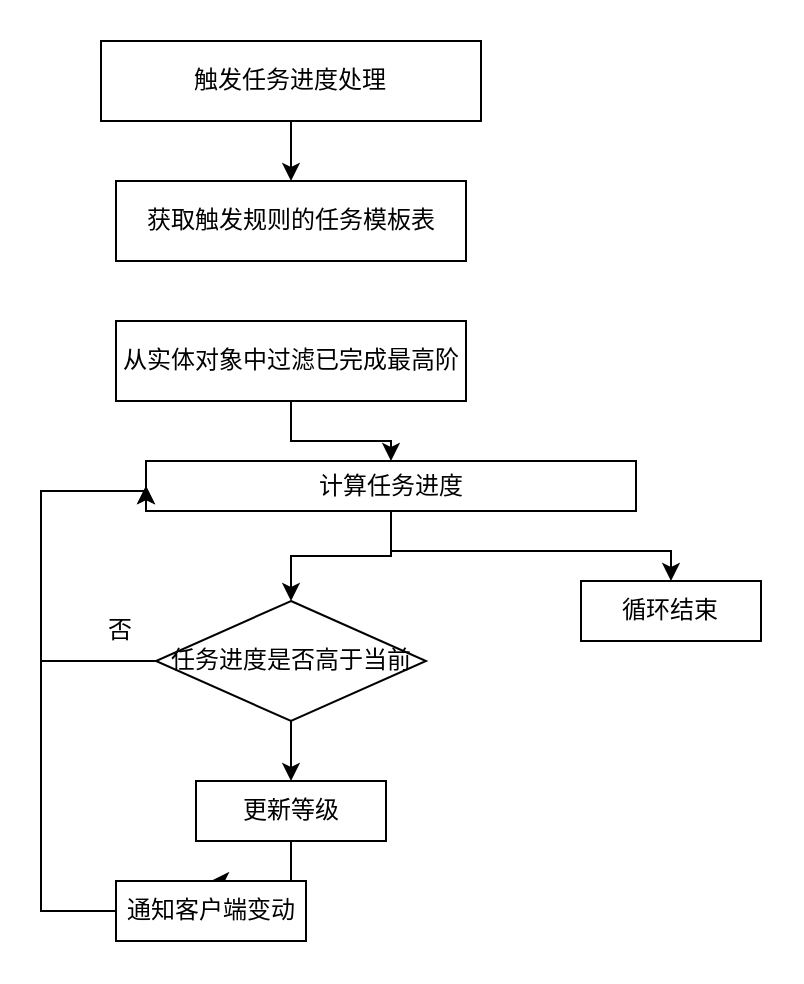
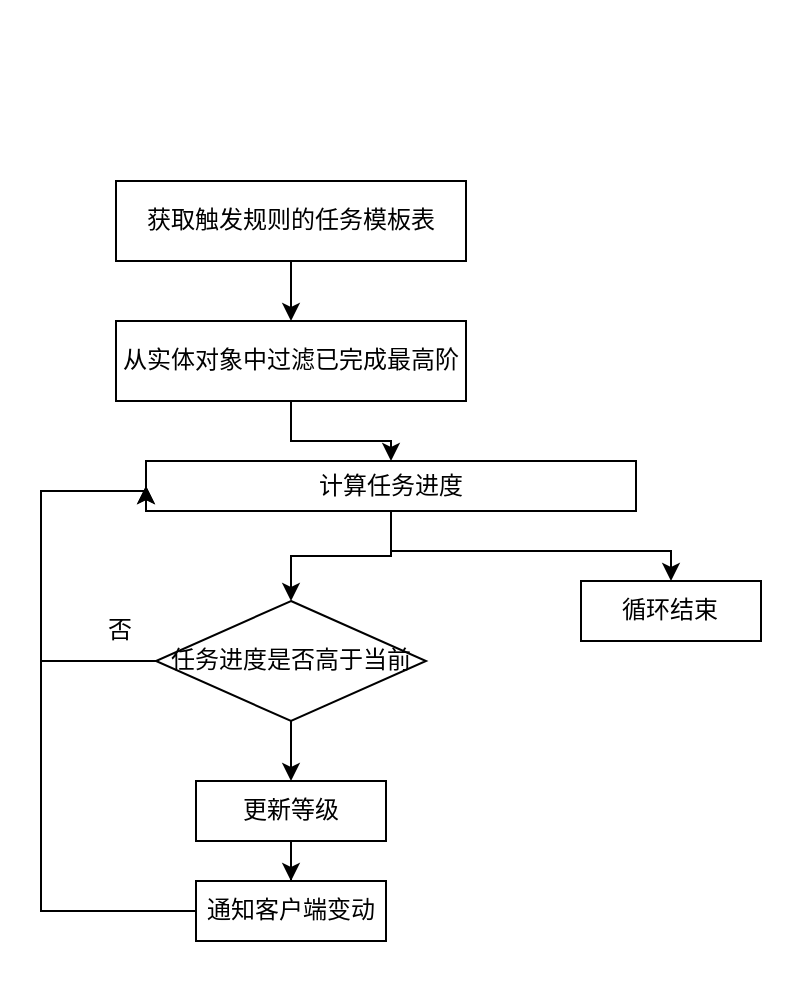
(291, 81) -> none
(291, 144) -> none
none -> (291, 284)
(211, 911) -> (291, 911)
